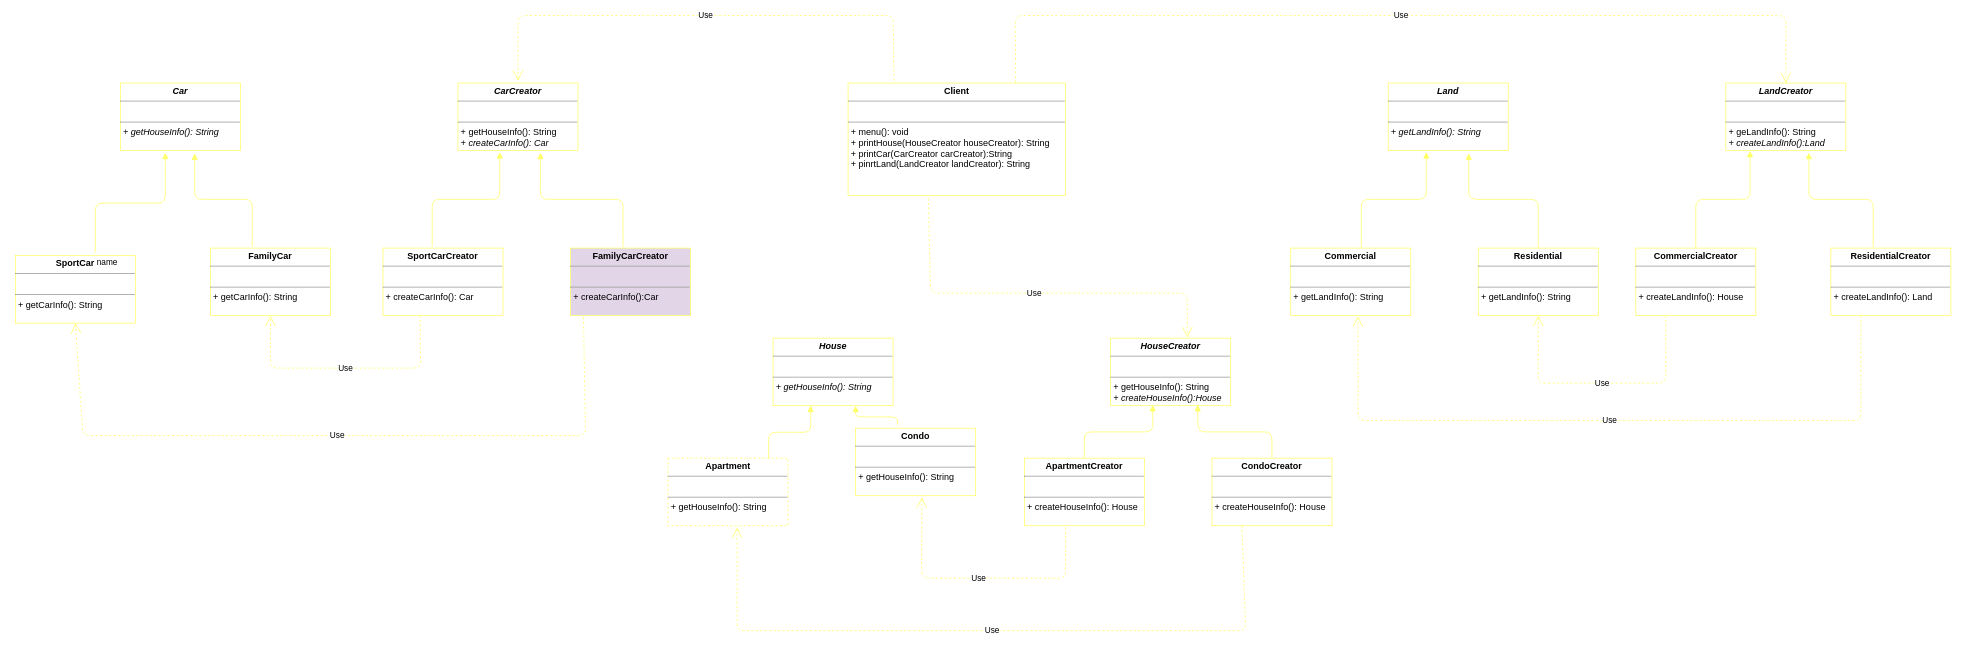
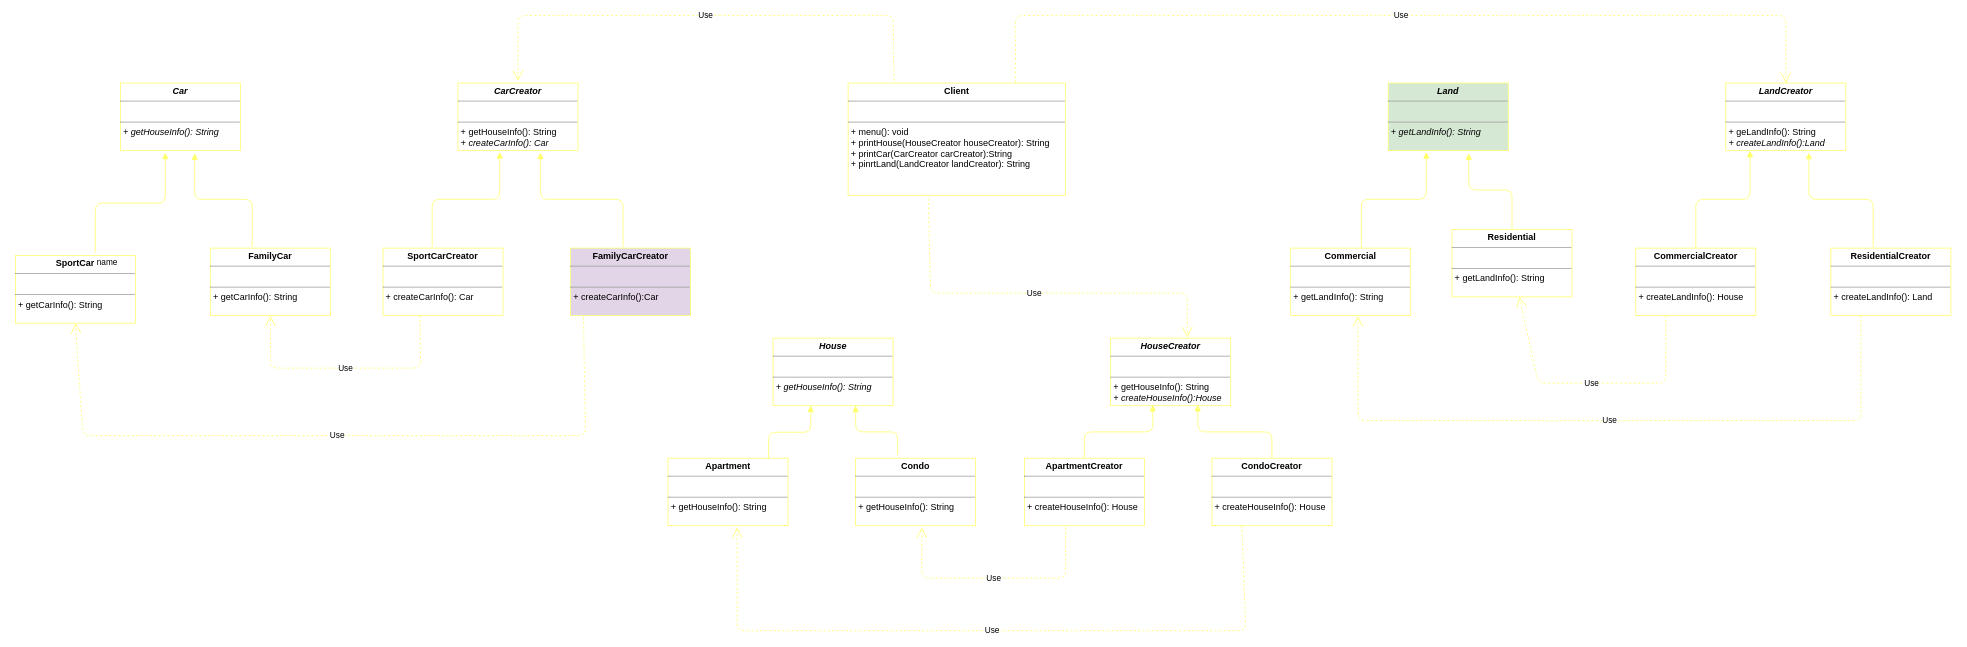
(1448, 117) -> (1448, 117)
(1538, 282) -> (1512, 263)
(915, 462) -> (915, 492)
(728, 492) -> (728, 492)
